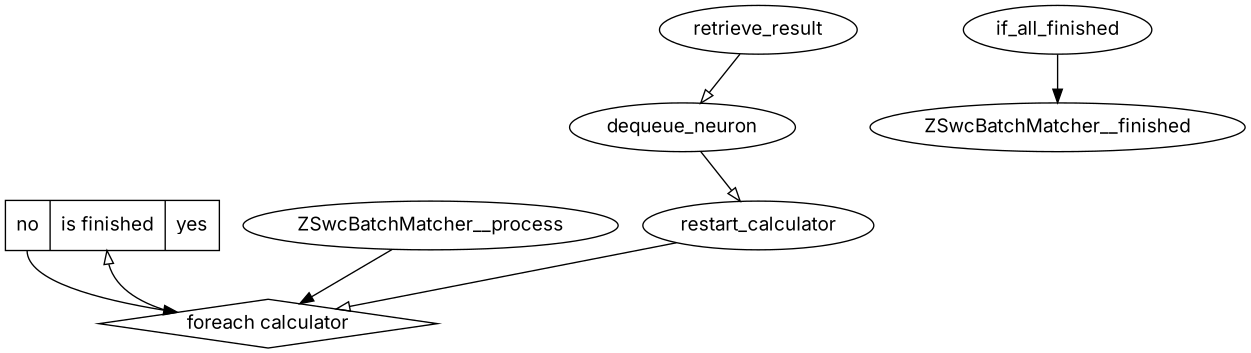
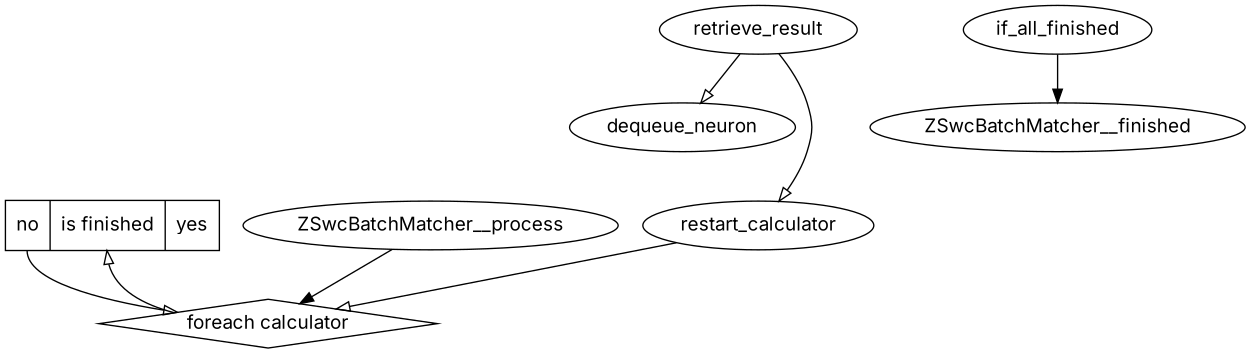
(716, 171) -> (811, 121)
(88, 293) -> (88, 293)
